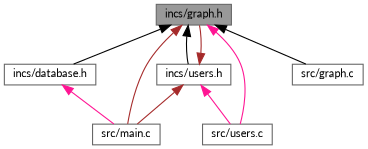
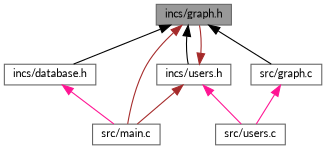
(243, 74) -> (265, 109)
